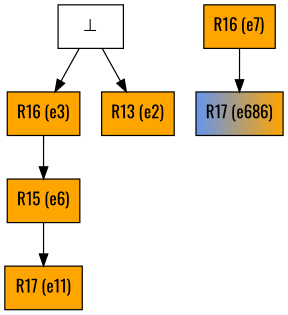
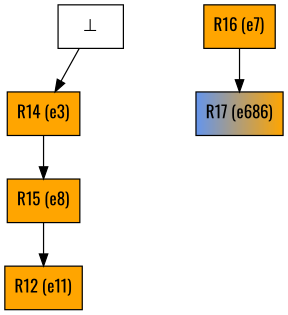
(44, 114) -> (44, 114)
(138, 114) -> none
(44, 201) -> (44, 201)
(44, 288) -> (44, 288)
